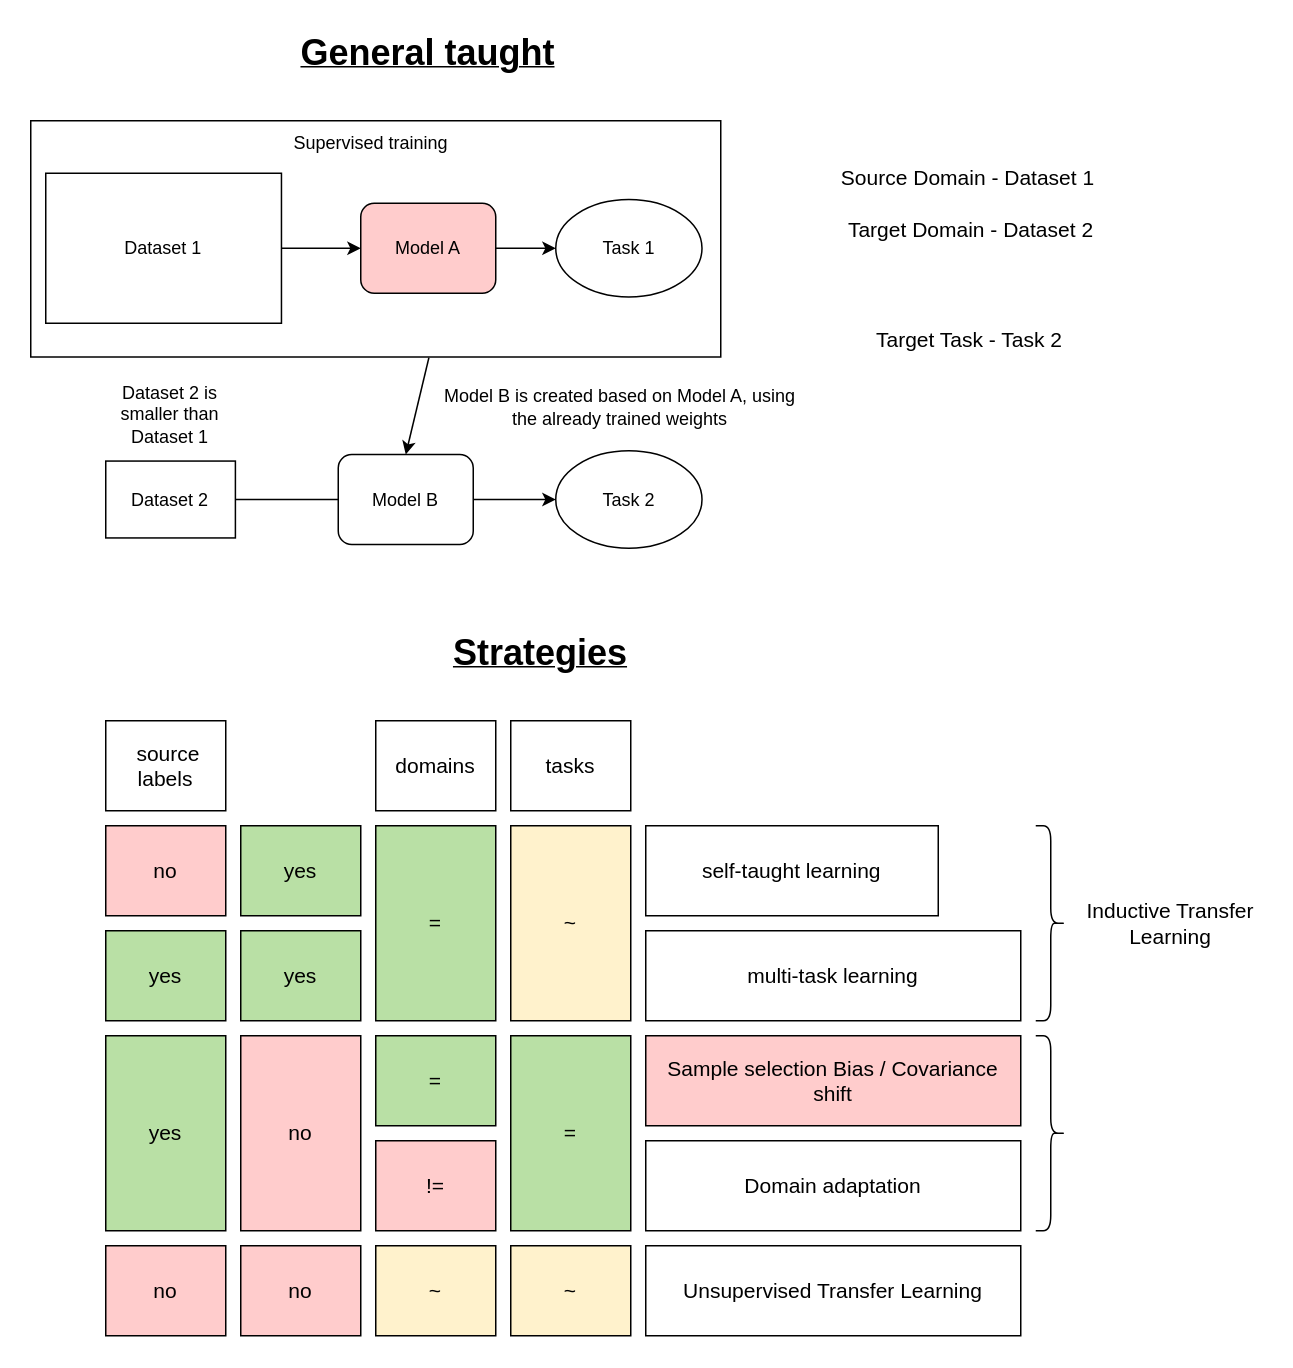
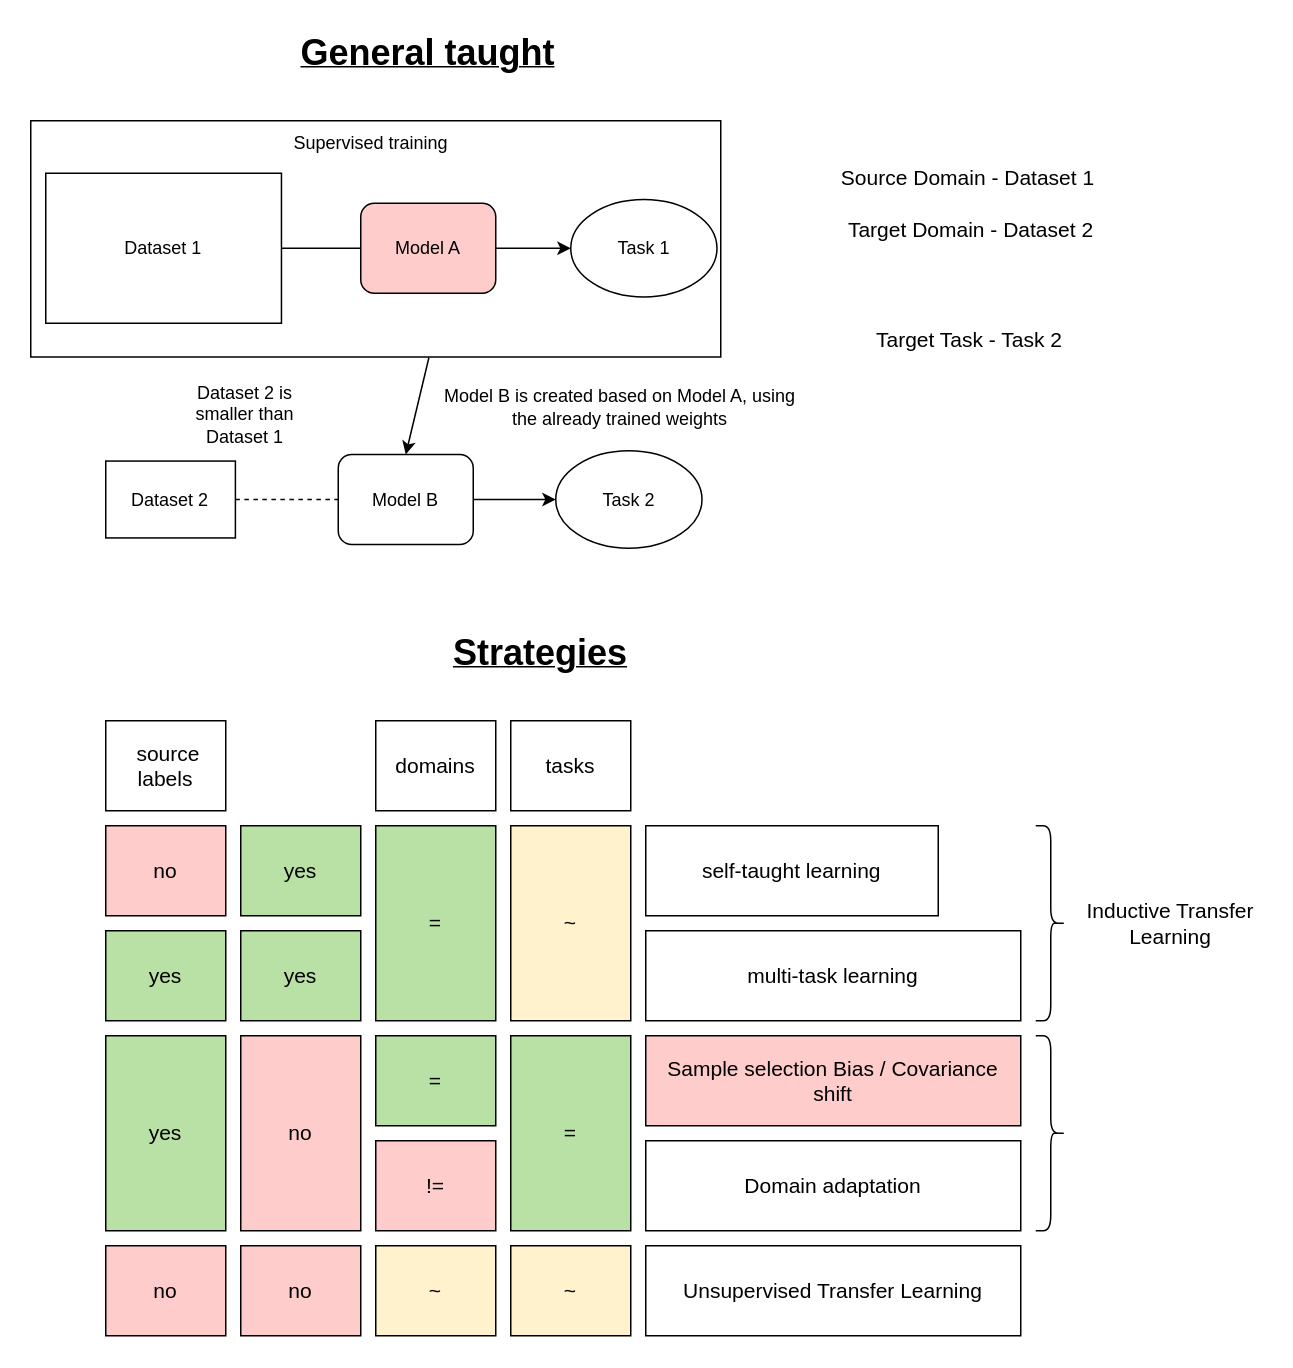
(349, 248) -> (353, 248)
(629, 248) -> (644, 248)
(171, 415) -> (246, 415)
(287, 500) -> (287, 500)
